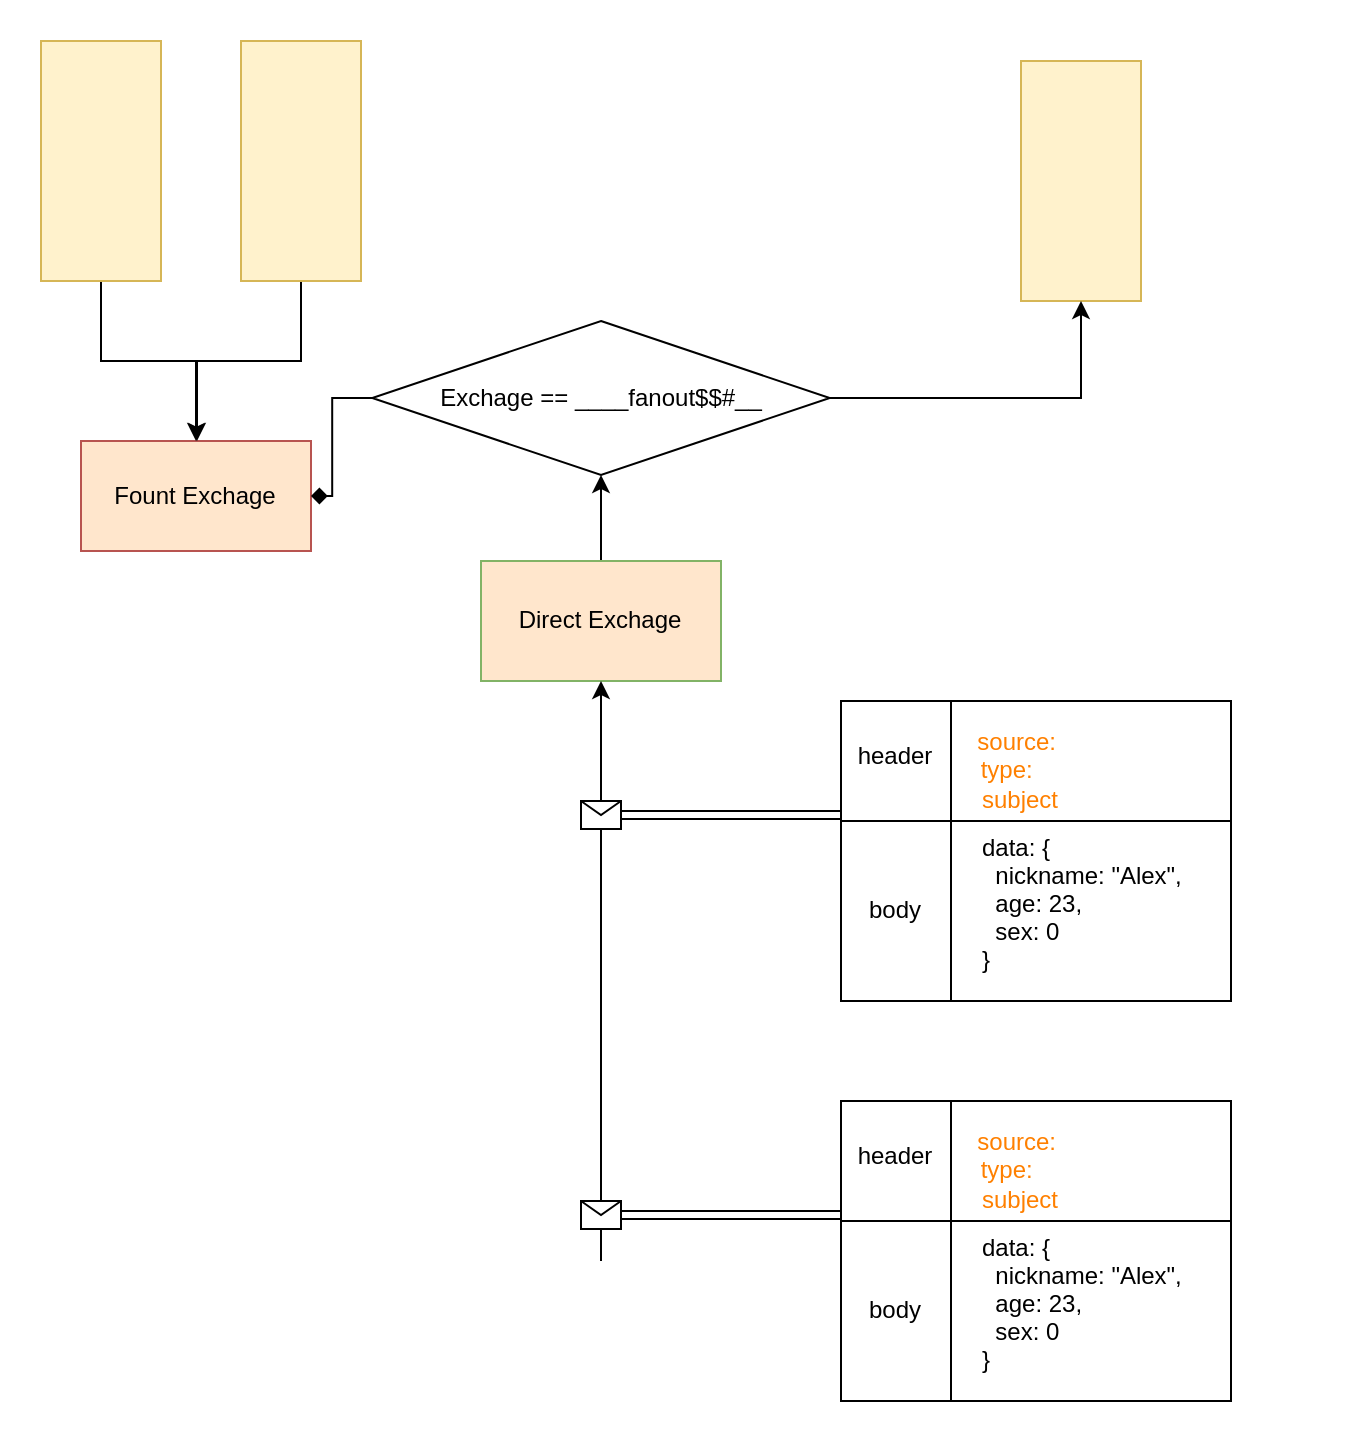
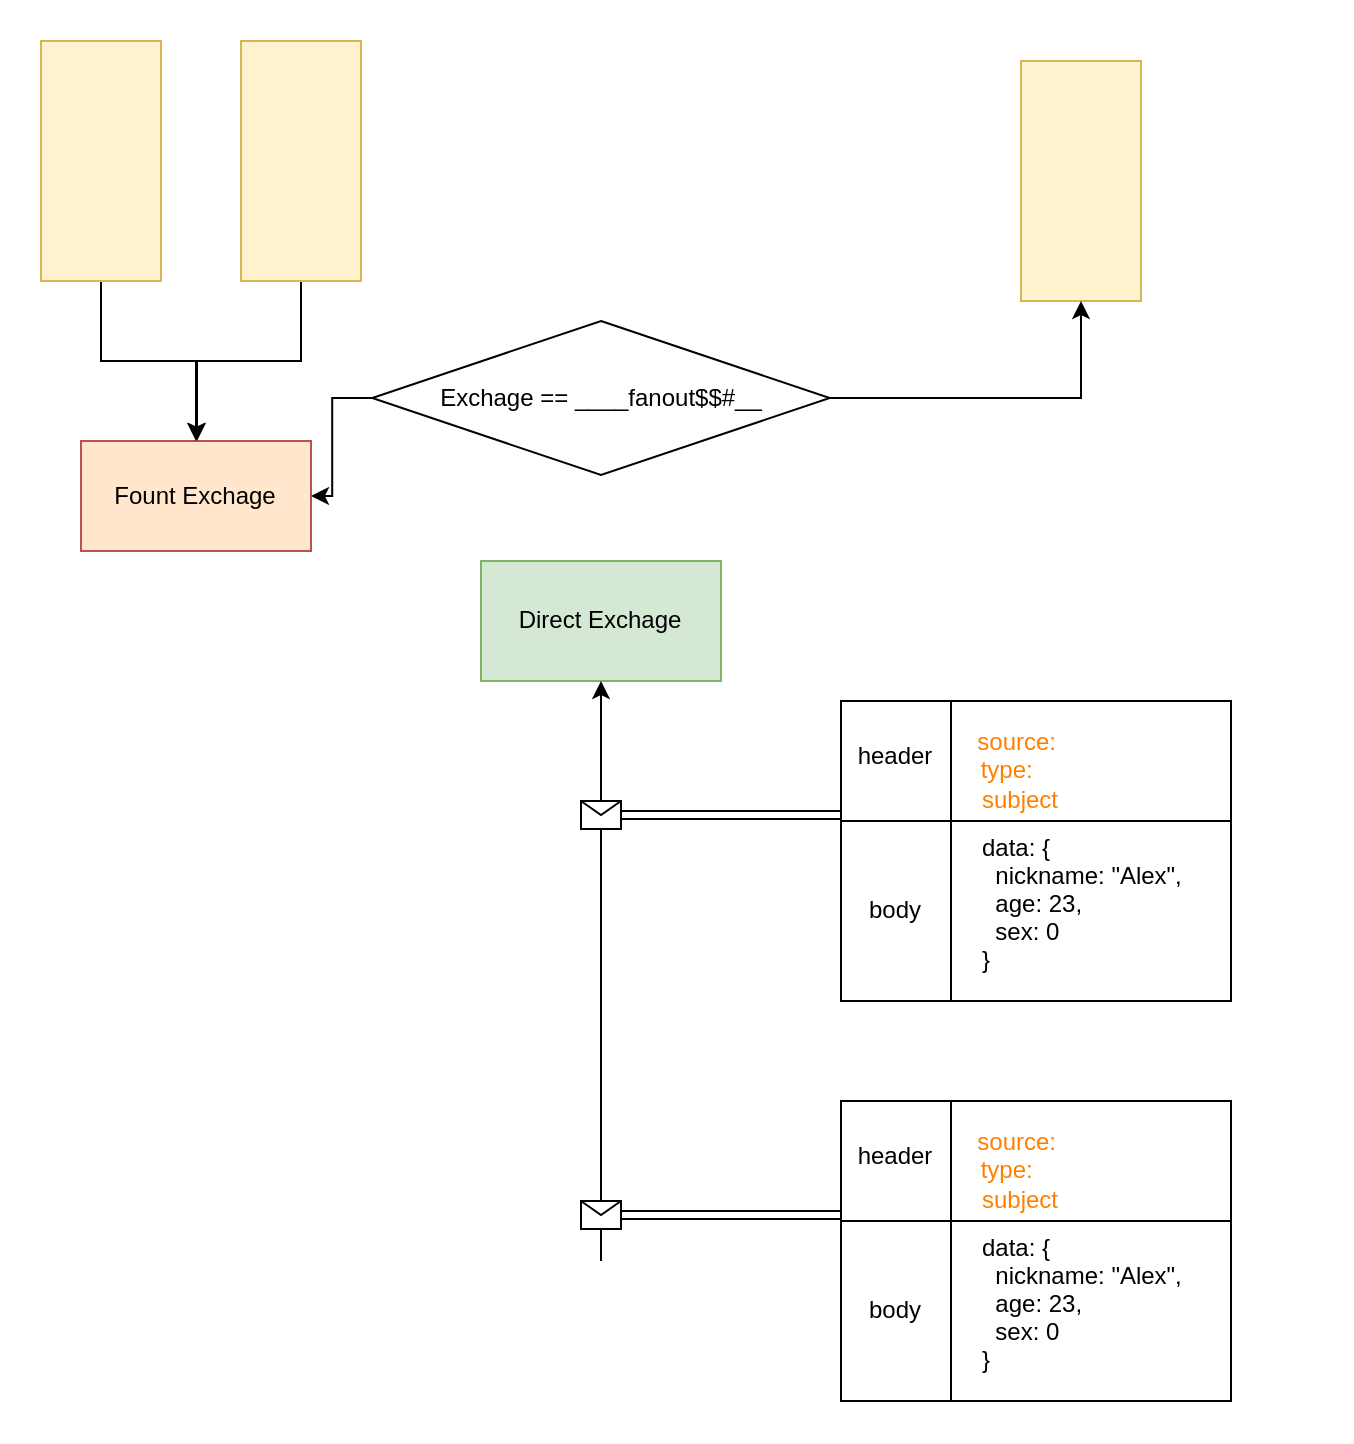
(328, 496) -> (326, 496)
(601, 525) -> none
(601, 621) -> (601, 621)
